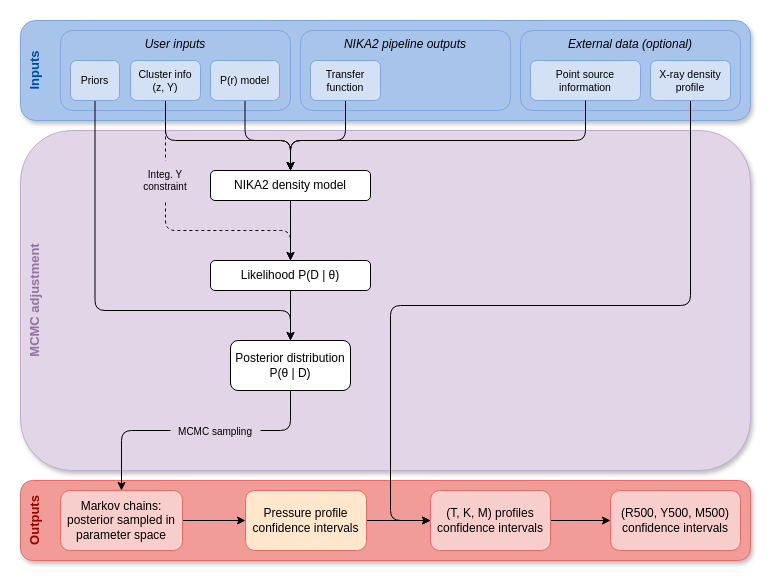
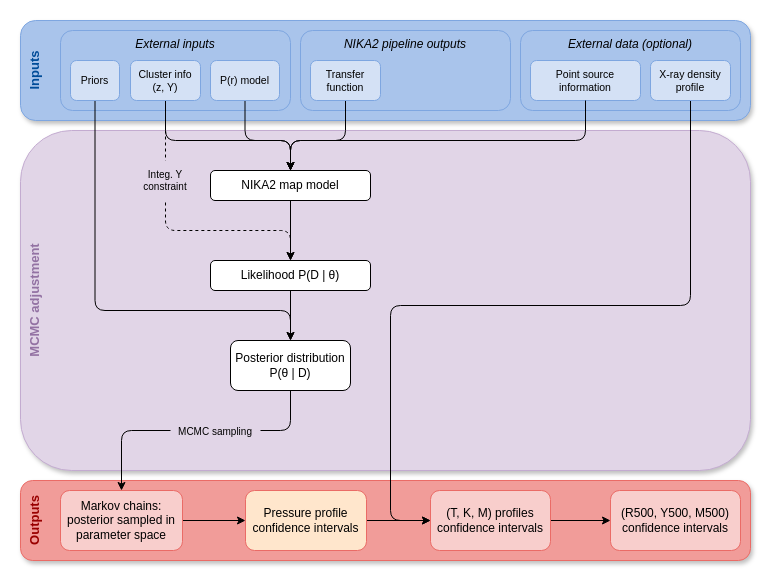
(176, 45) -> (176, 45)
(291, 186) -> (291, 186)
